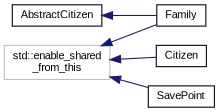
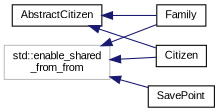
none -> (135, 41)
(57, 62) -> (57, 62)
